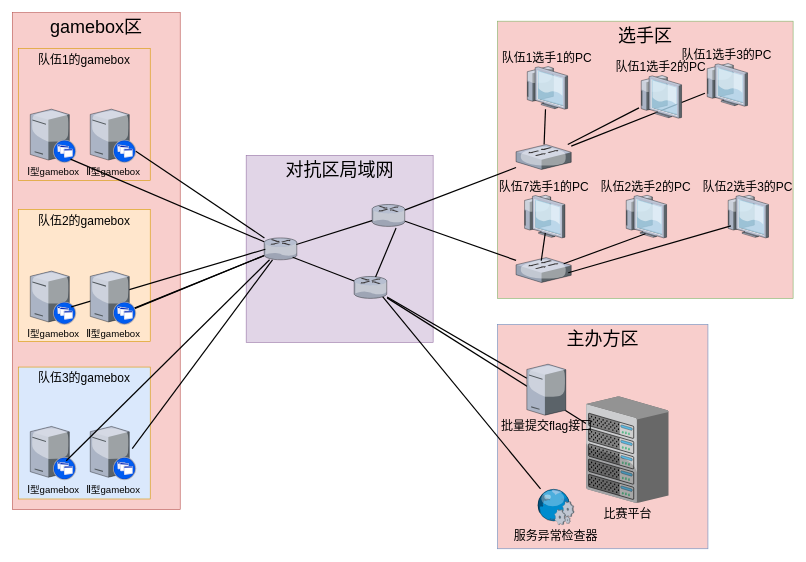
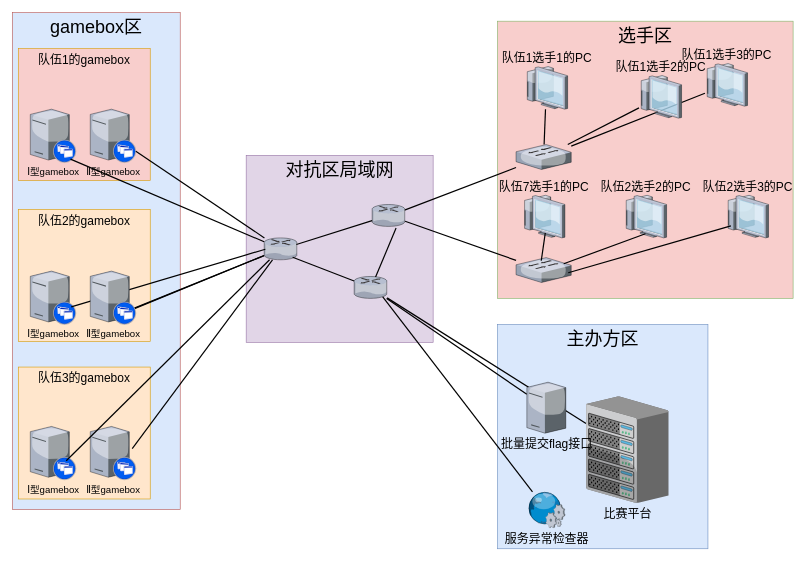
(96, 27) -> (96, 27)
(603, 339) -> (603, 339)
(547, 390) -> (547, 408)
(84, 433) -> (84, 433)
(556, 507) -> (547, 510)
